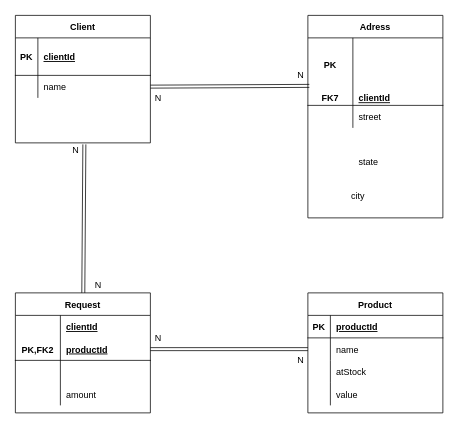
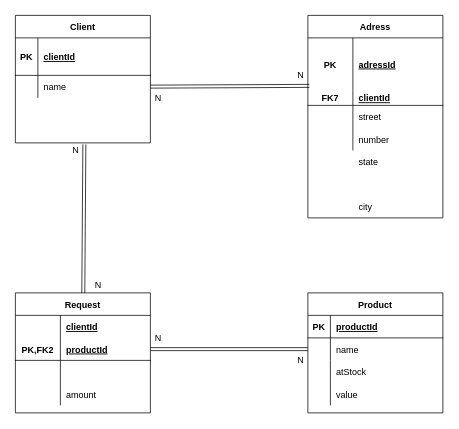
none -> (398, 64)
none -> (398, 139)
(390, 195) -> (398, 207)
